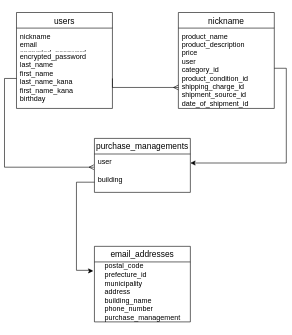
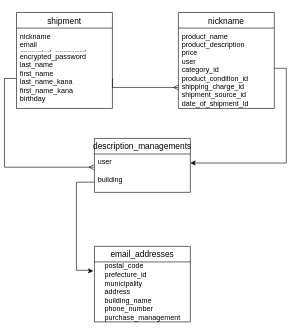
(64, 21) -> (64, 21)
(142, 147) -> (142, 147)
